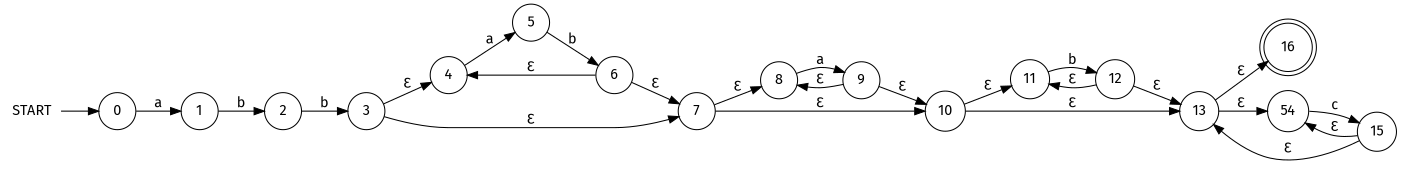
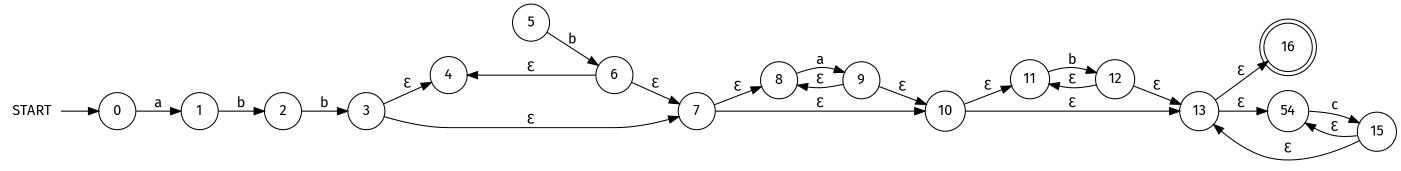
(486, 52) -> none
